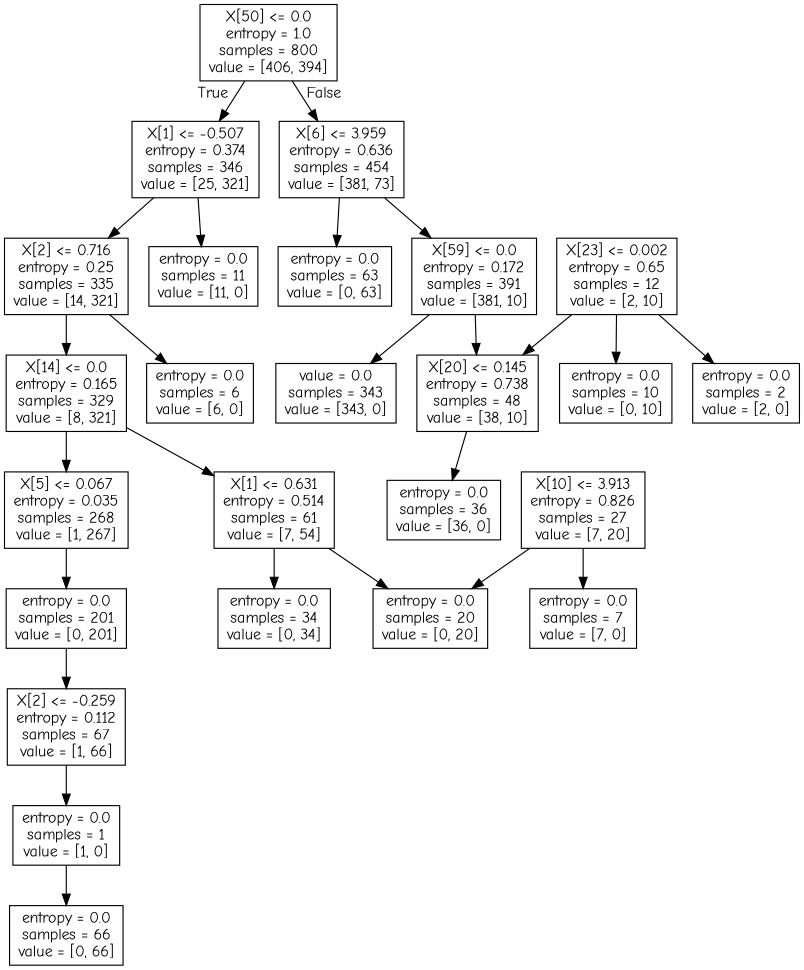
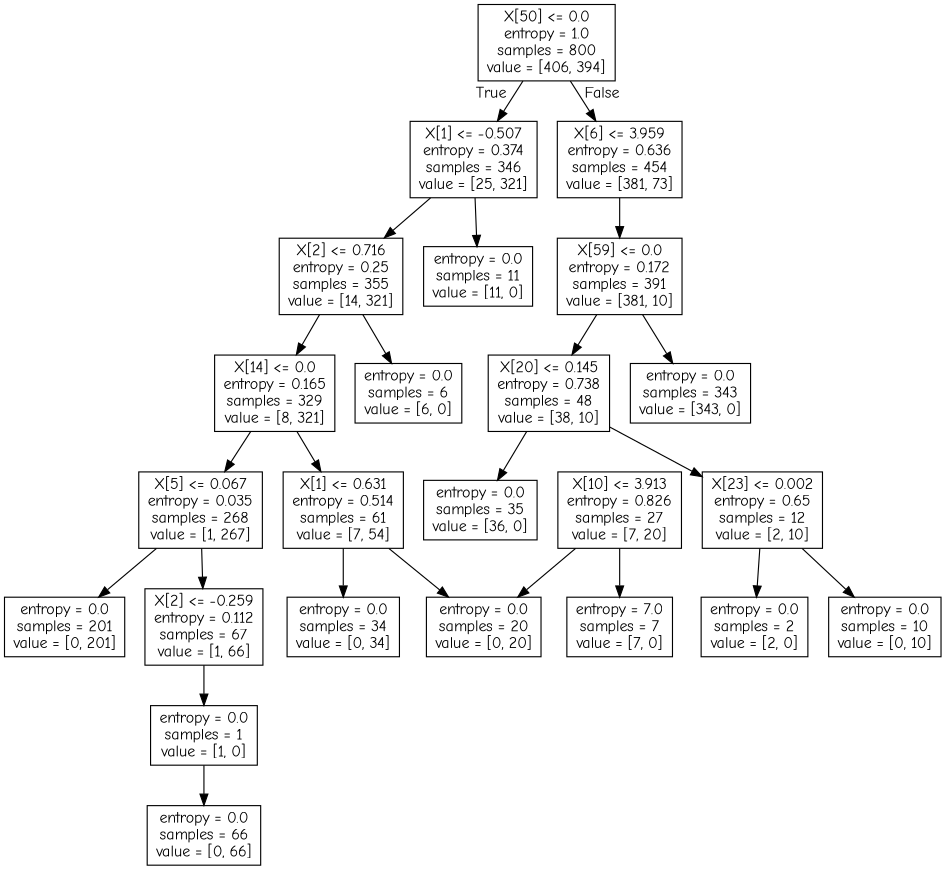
(66, 276) -> (341, 276)
(335, 276) -> none
(552, 331) -> (651, 449)
(336, 393) -> (690, 393)
(444, 510) -> (480, 510)
(583, 619) -> (620, 627)
(66, 663) -> (202, 563)
